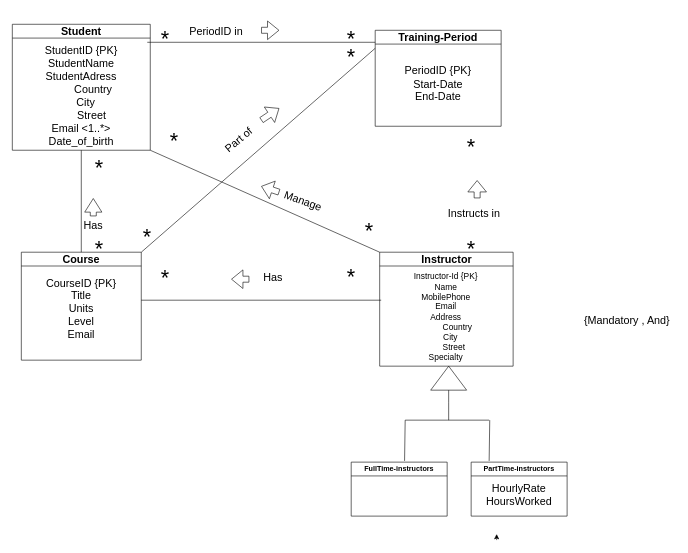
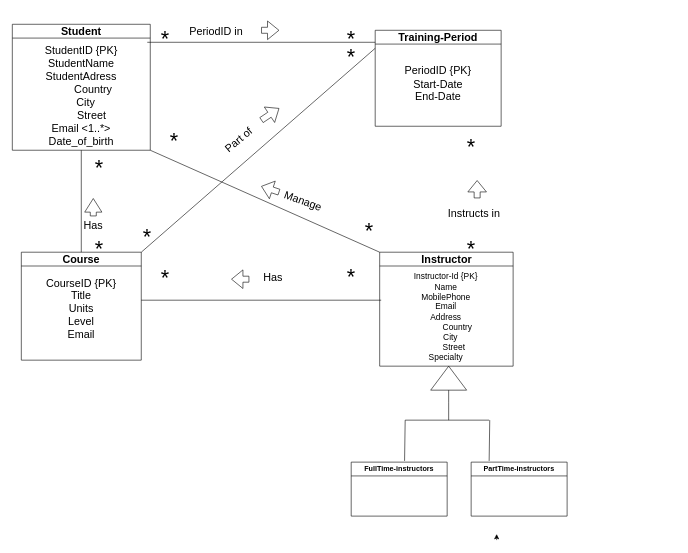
(627, 321) -> none
(519, 495) -> none
